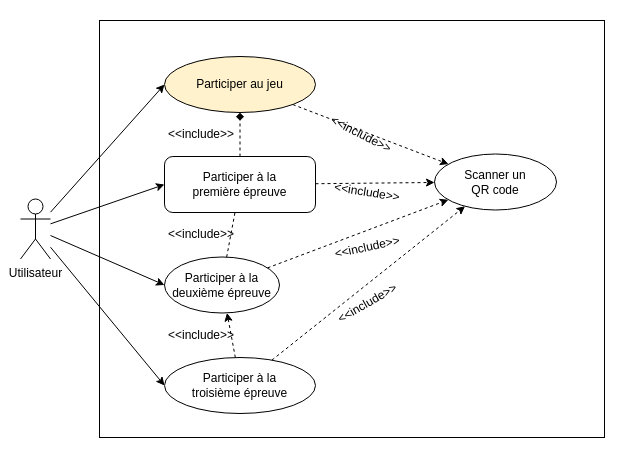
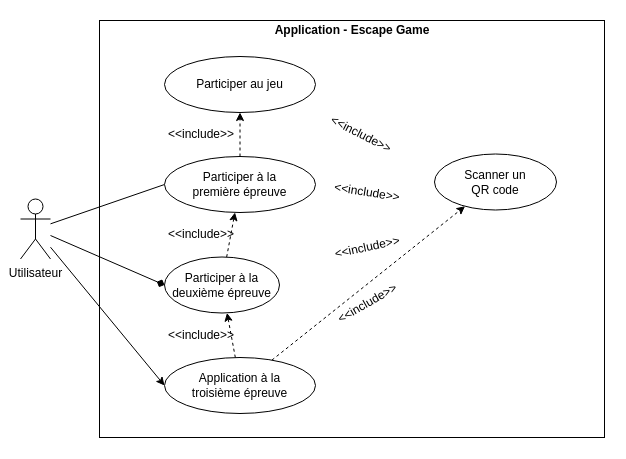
none -> (352, 31)
(240, 85) -> (240, 85)
(240, 121) -> (240, 121)
(368, 133) -> none
(105, 151) -> none
(372, 183) -> none
(240, 185) -> (240, 185)
(157, 187) -> (160, 186)
(234, 217) -> (233, 221)
(355, 235) -> none
(157, 282) -> (157, 282)
(240, 386) -> (240, 386)
